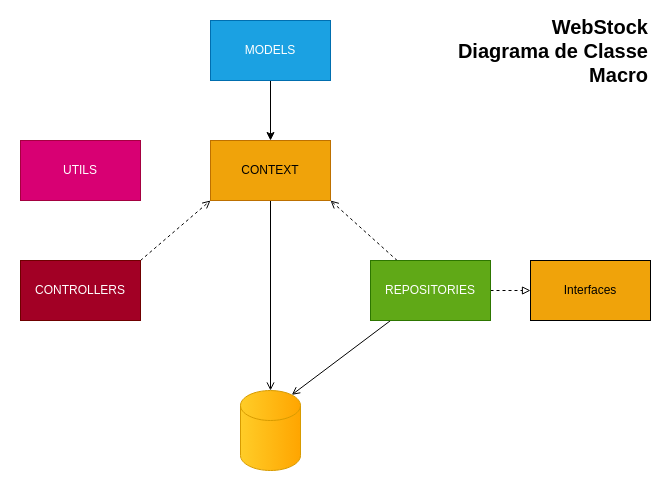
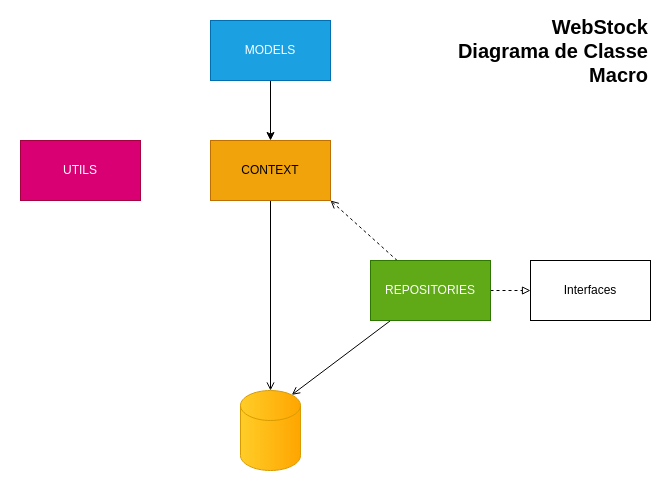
(174, 232) -> none
(81, 291) -> none
(591, 291) -> (591, 291)
